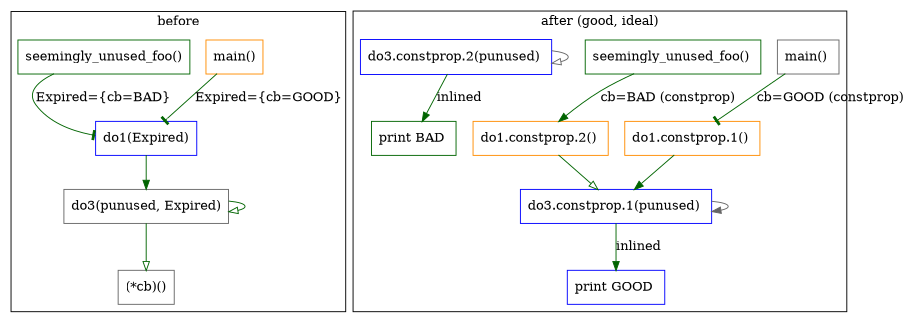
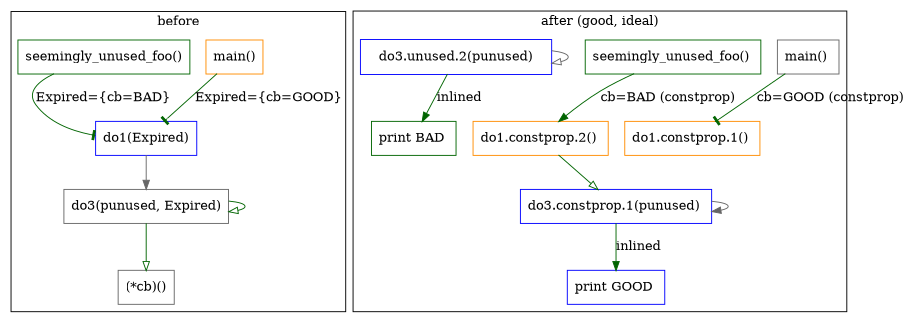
(456, 57) -> (456, 57)
(146, 168) -> (146, 168)
(658, 169) -> none
